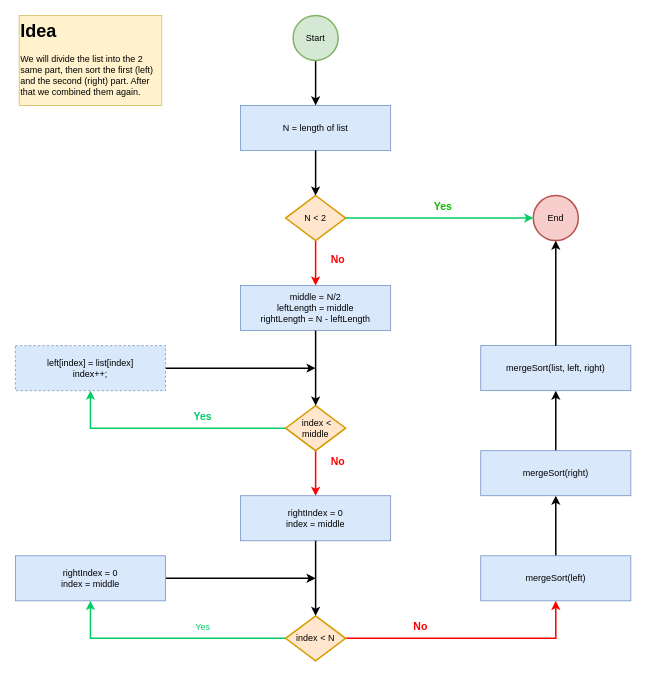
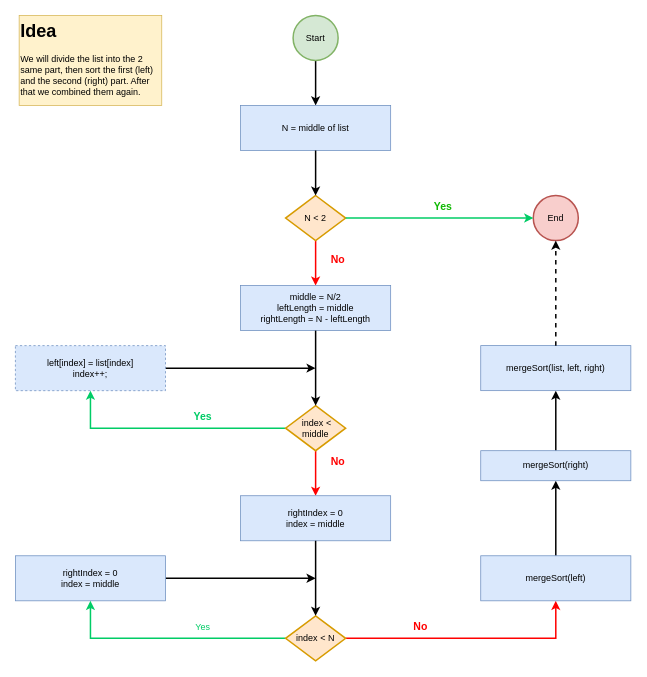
(315, 128) -> (315, 128)
(555, 295) -> (555, 295)
(555, 473) -> (555, 465)
